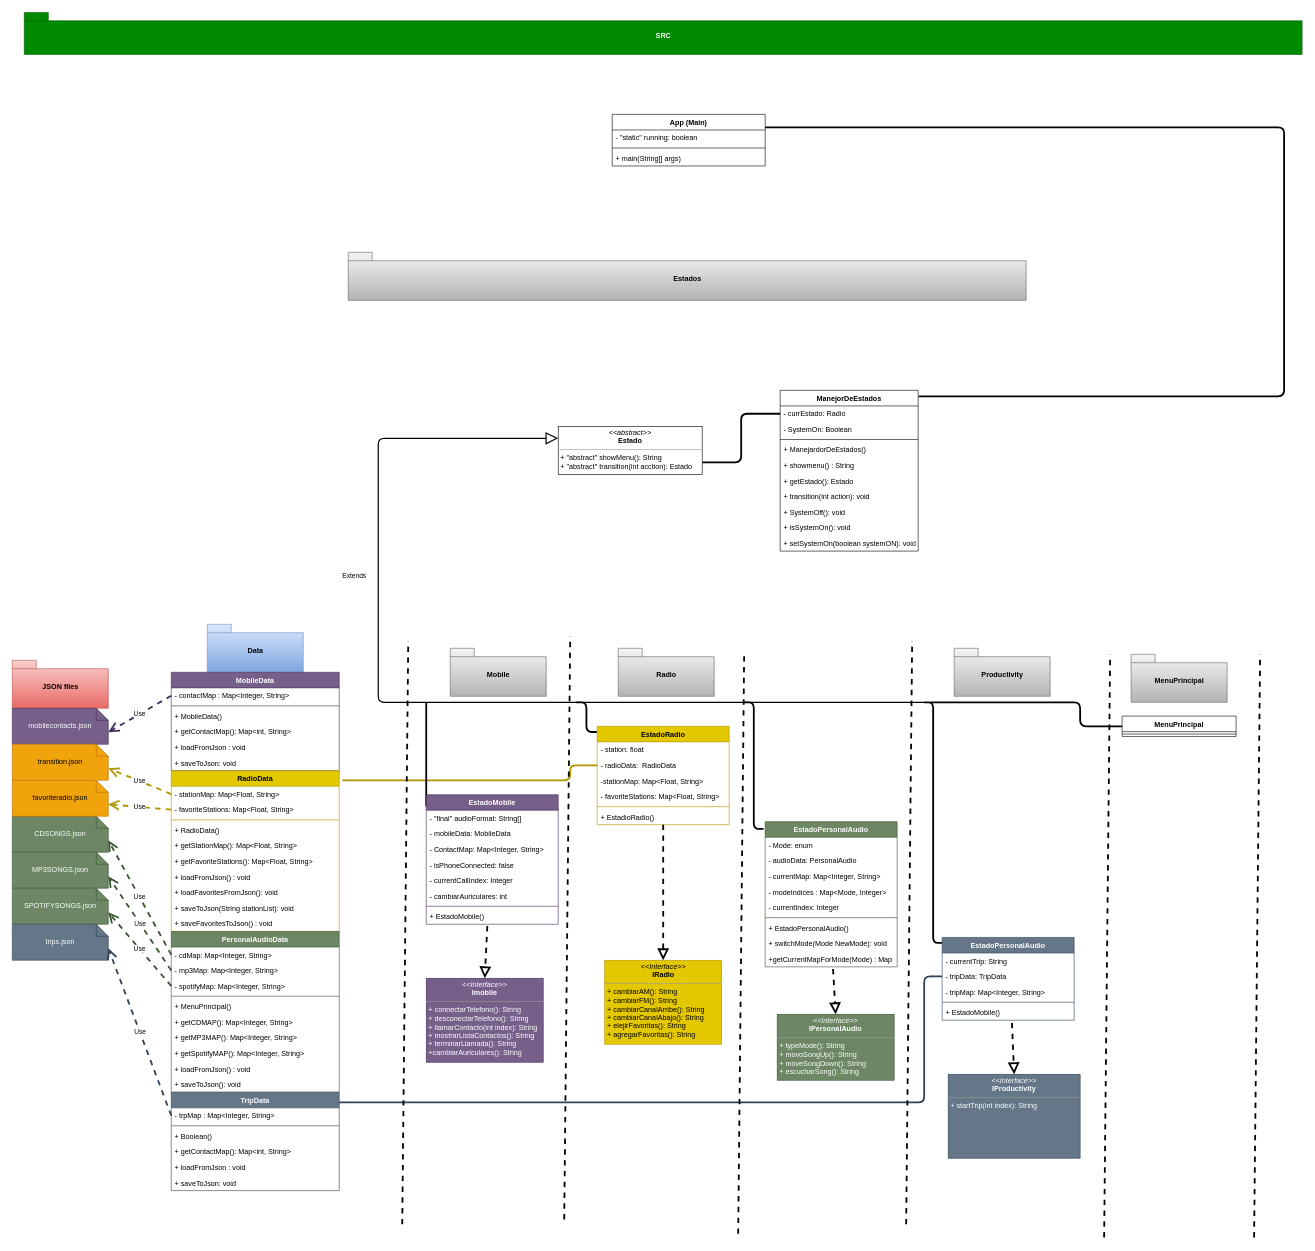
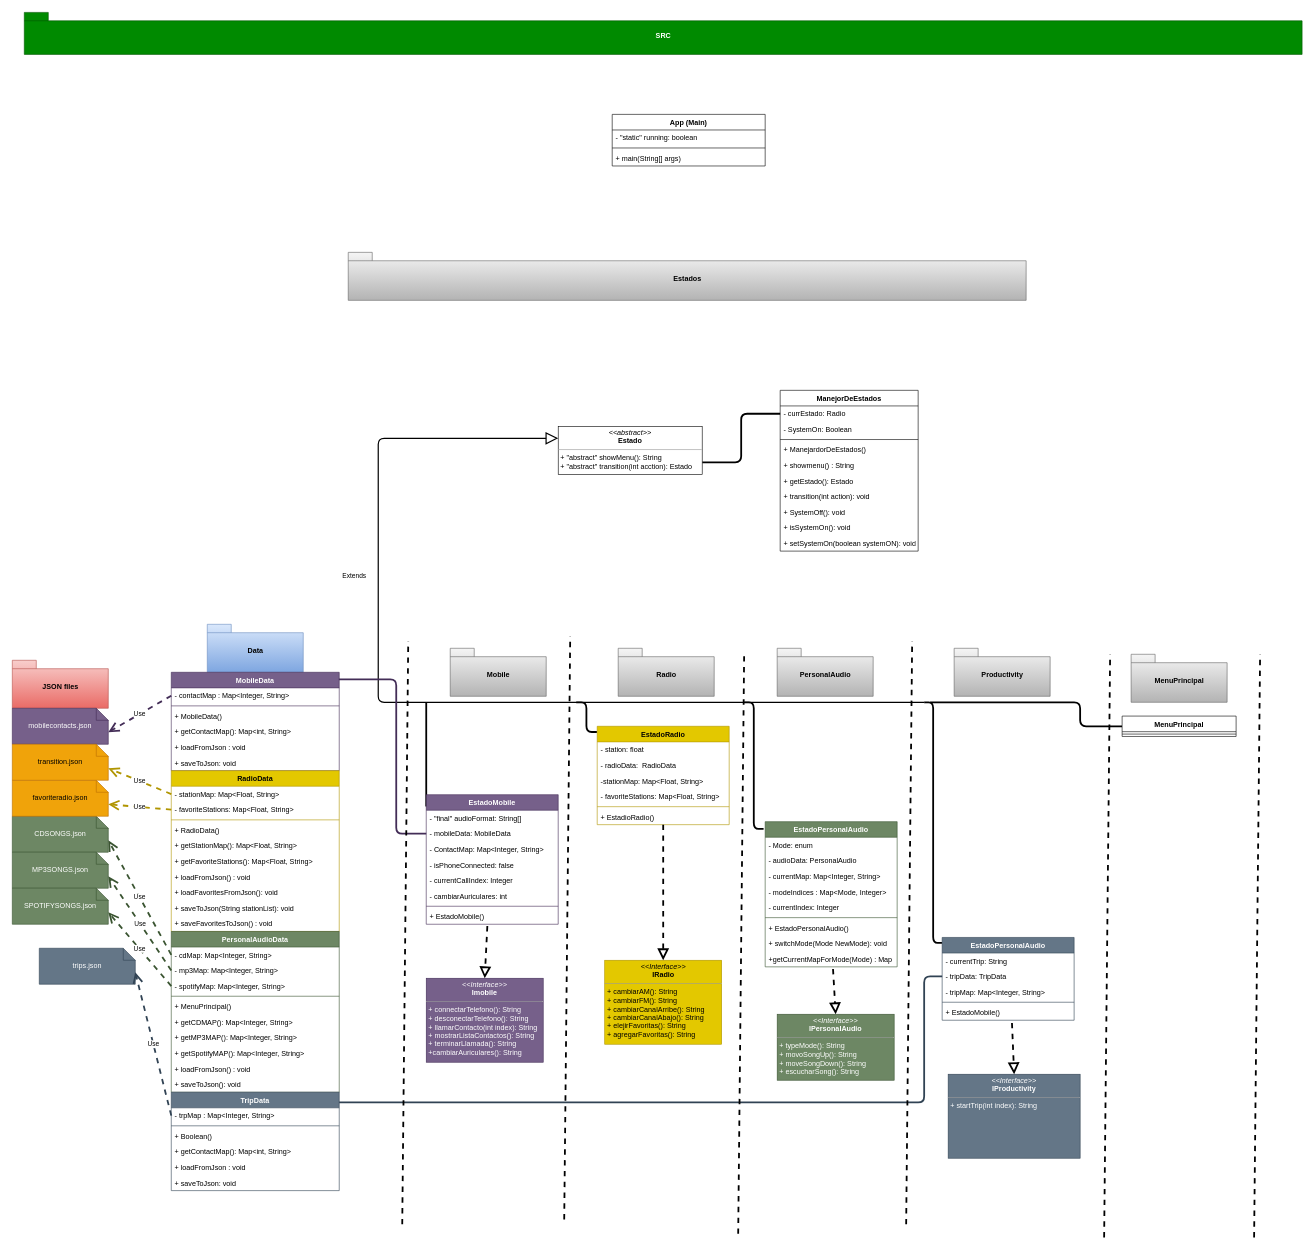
(1284, 185) -> none
none -> (825, 672)
none -> (396, 743)
(455, 780) -> none
(60, 942) -> (87, 966)
